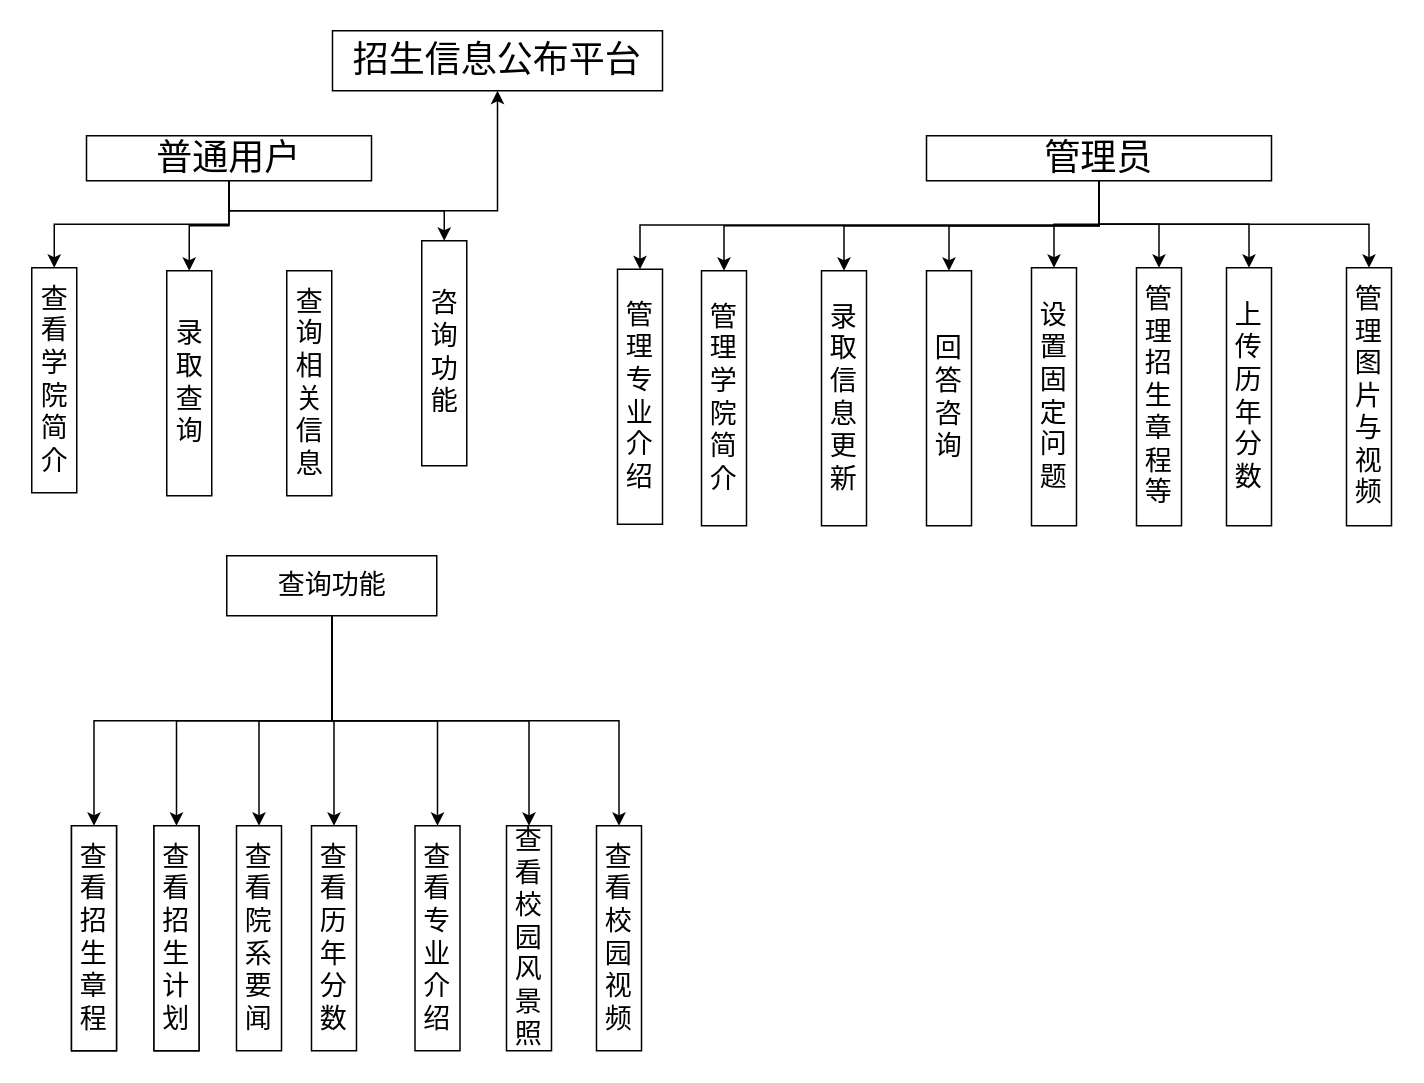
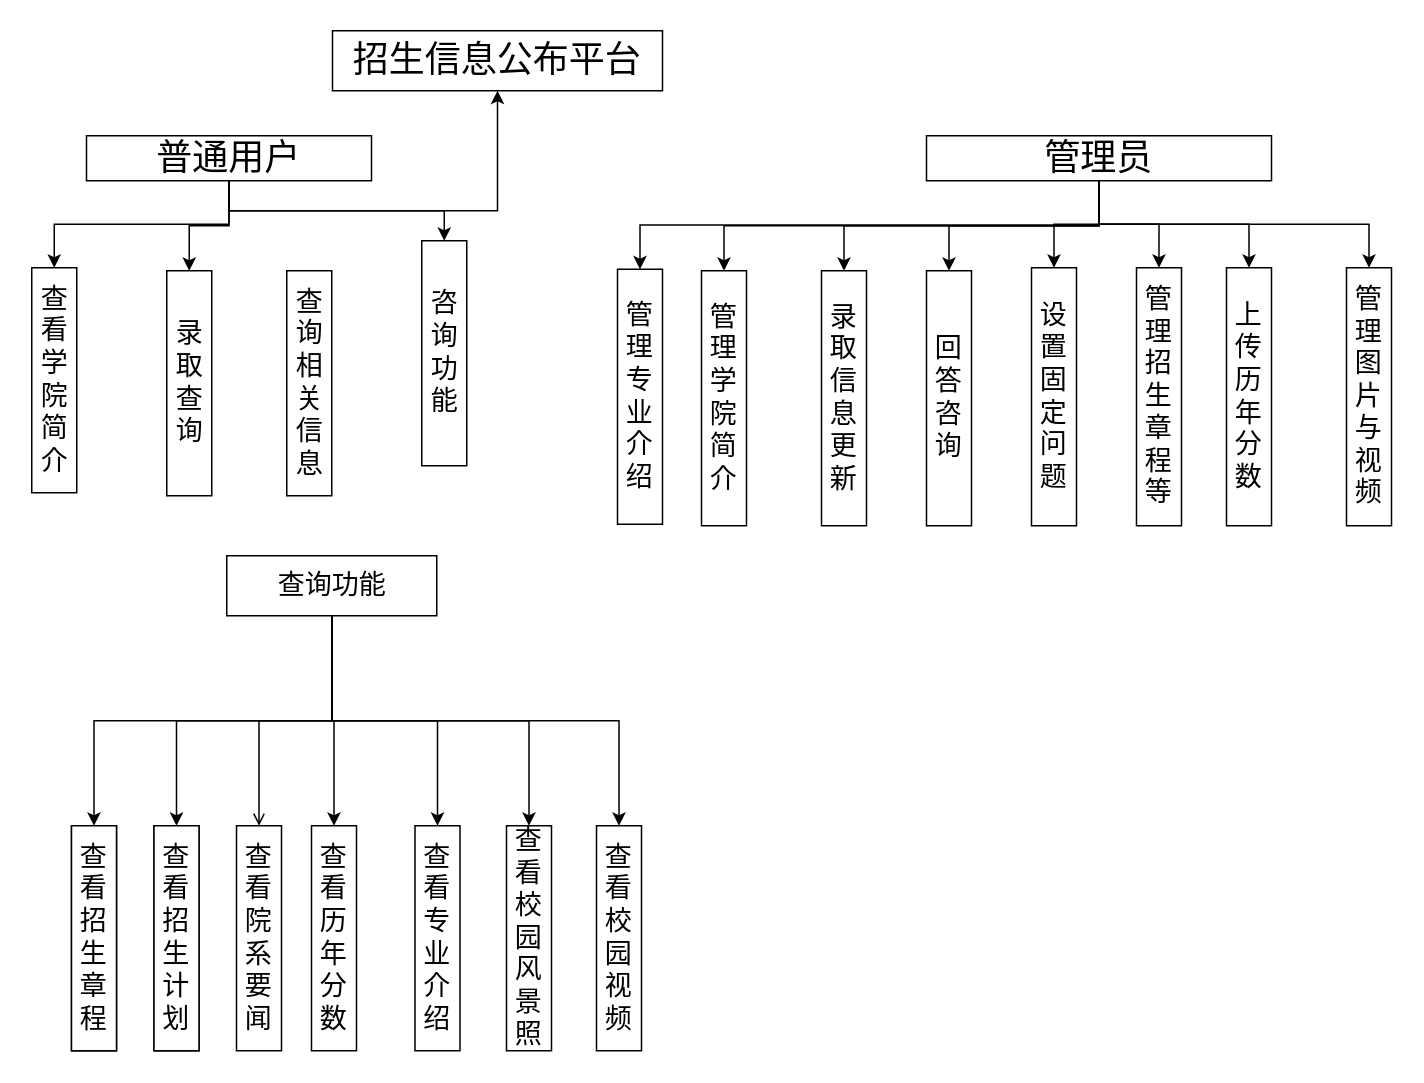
(259, 814) -> (259, 816)
